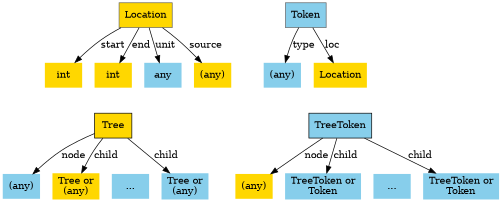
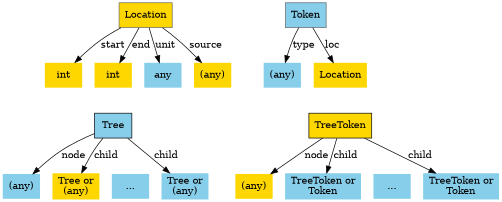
(113, 126) -> (113, 126)
(340, 126) -> (340, 126)
